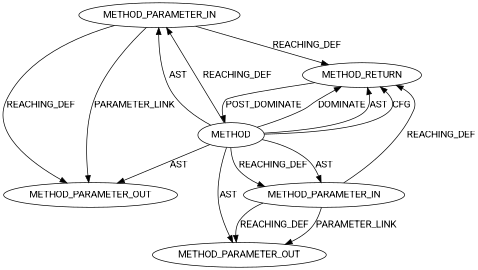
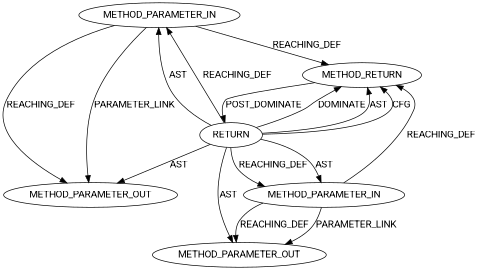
(231, 135) -> (231, 135)
